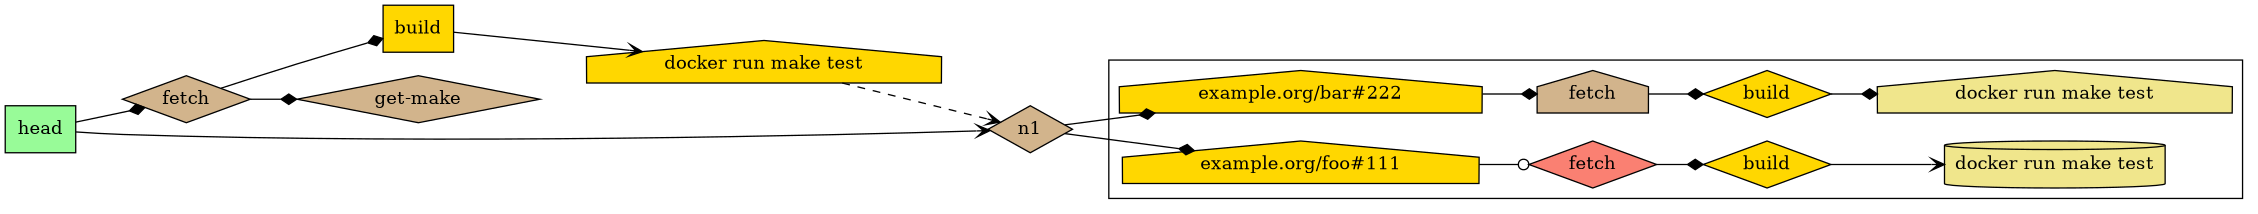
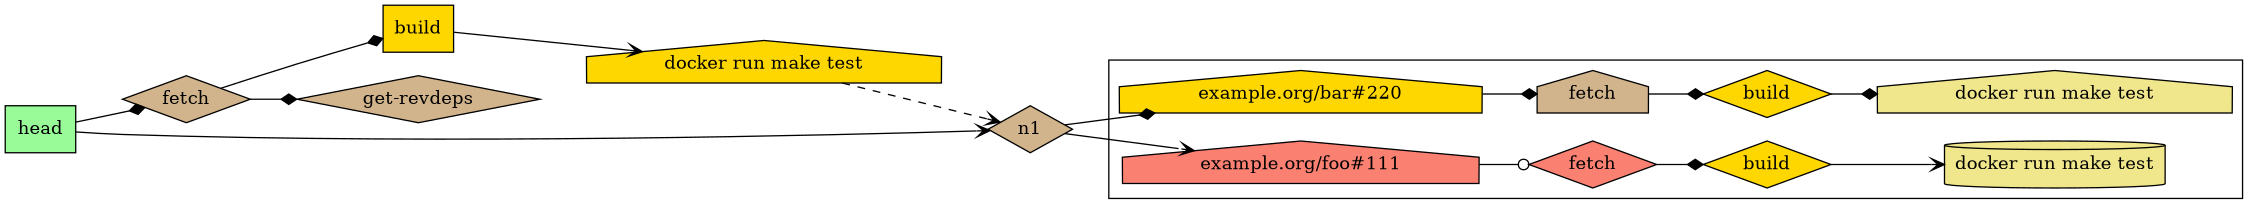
(1301, 94) -> (1301, 94)
(418, 99) -> (418, 99)
(1122, 141) -> (1122, 141)
(1301, 164) -> (1301, 164)
